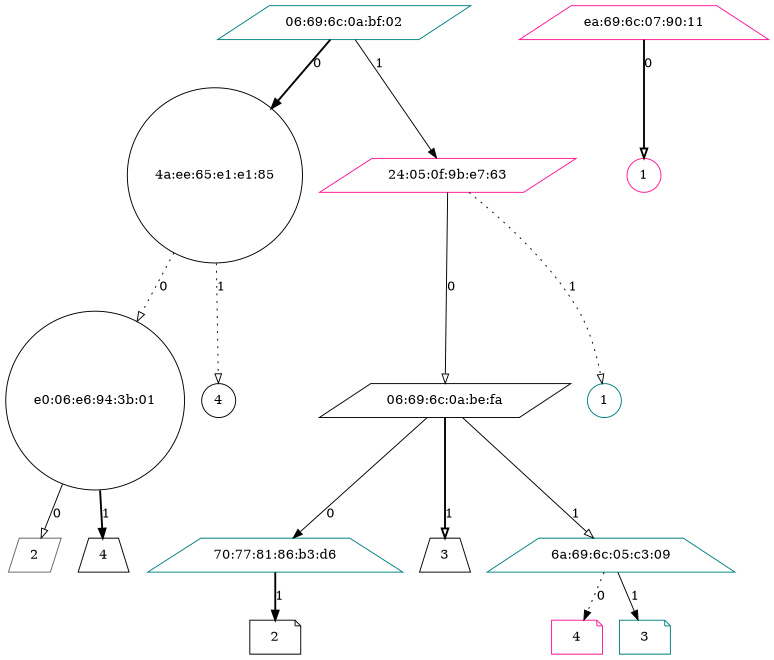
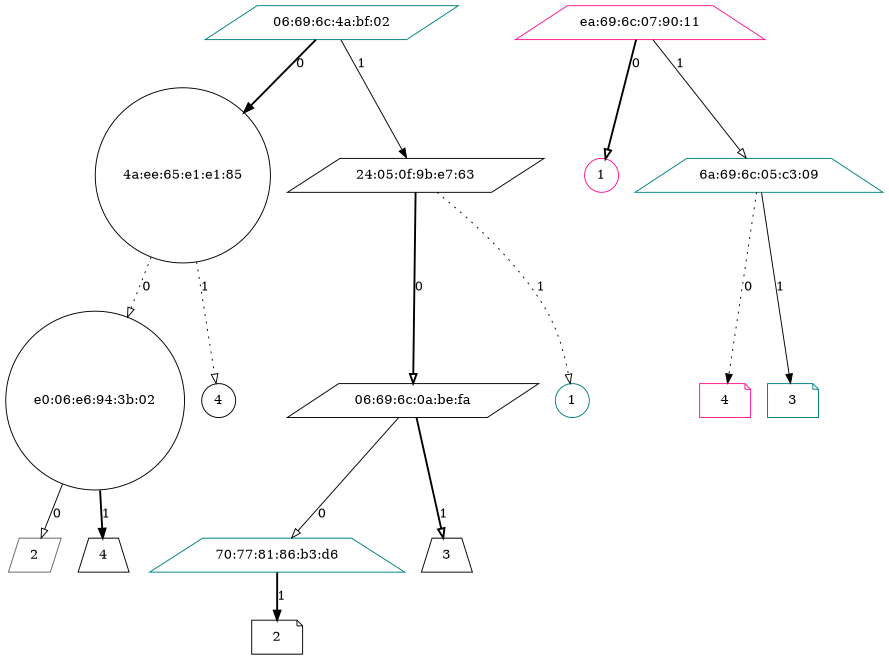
(344, 23) -> (332, 23)
(448, 175) -> (416, 175)
(446, 283) -> (414, 283)
(95, 401) -> (95, 401)
(364, 475) -> (348, 474)
(524, 475) -> (696, 95)
